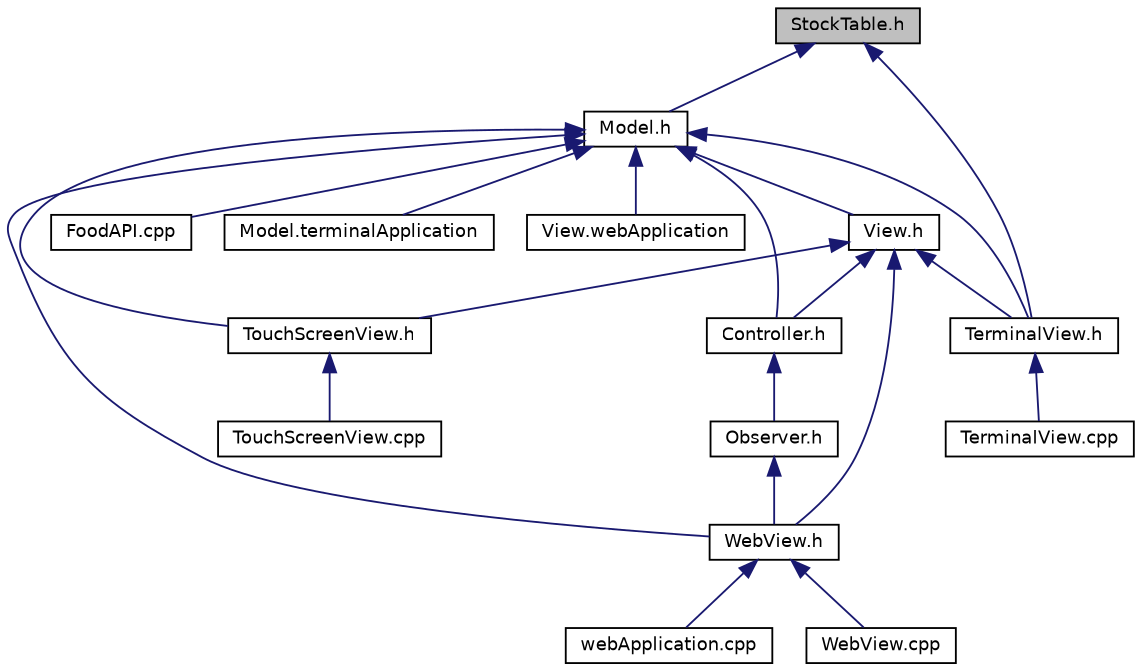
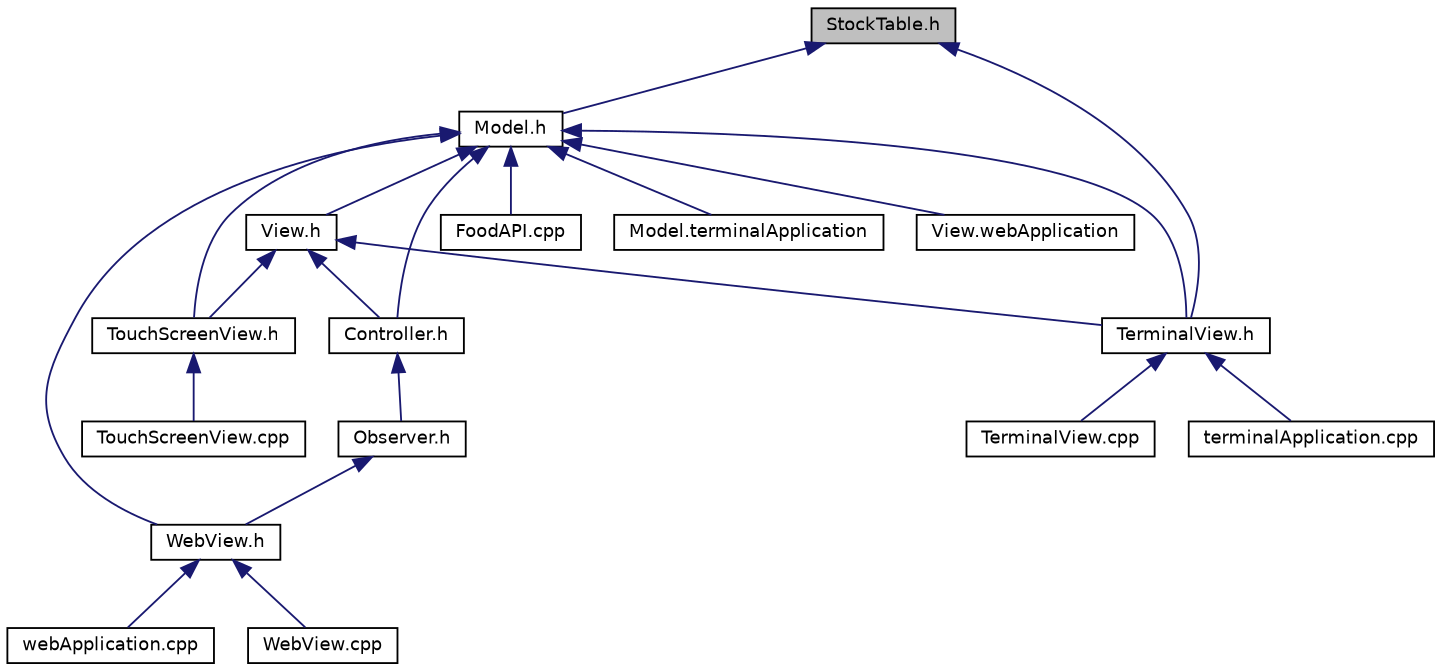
(874, 409) -> none
none -> (1311, 439)
